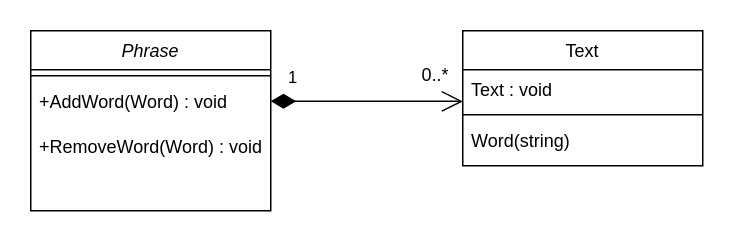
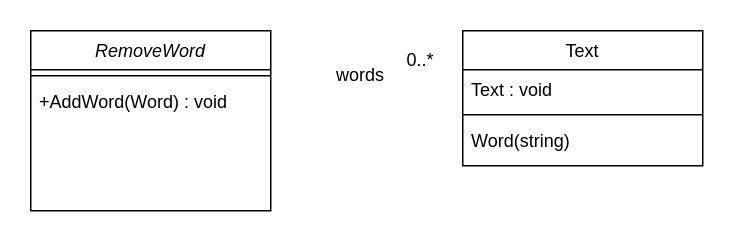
(150, 51) -> (150, 51)
none -> (361, 76)
(436, 76) -> (421, 61)
(377, 101) -> none
(151, 146) -> none
